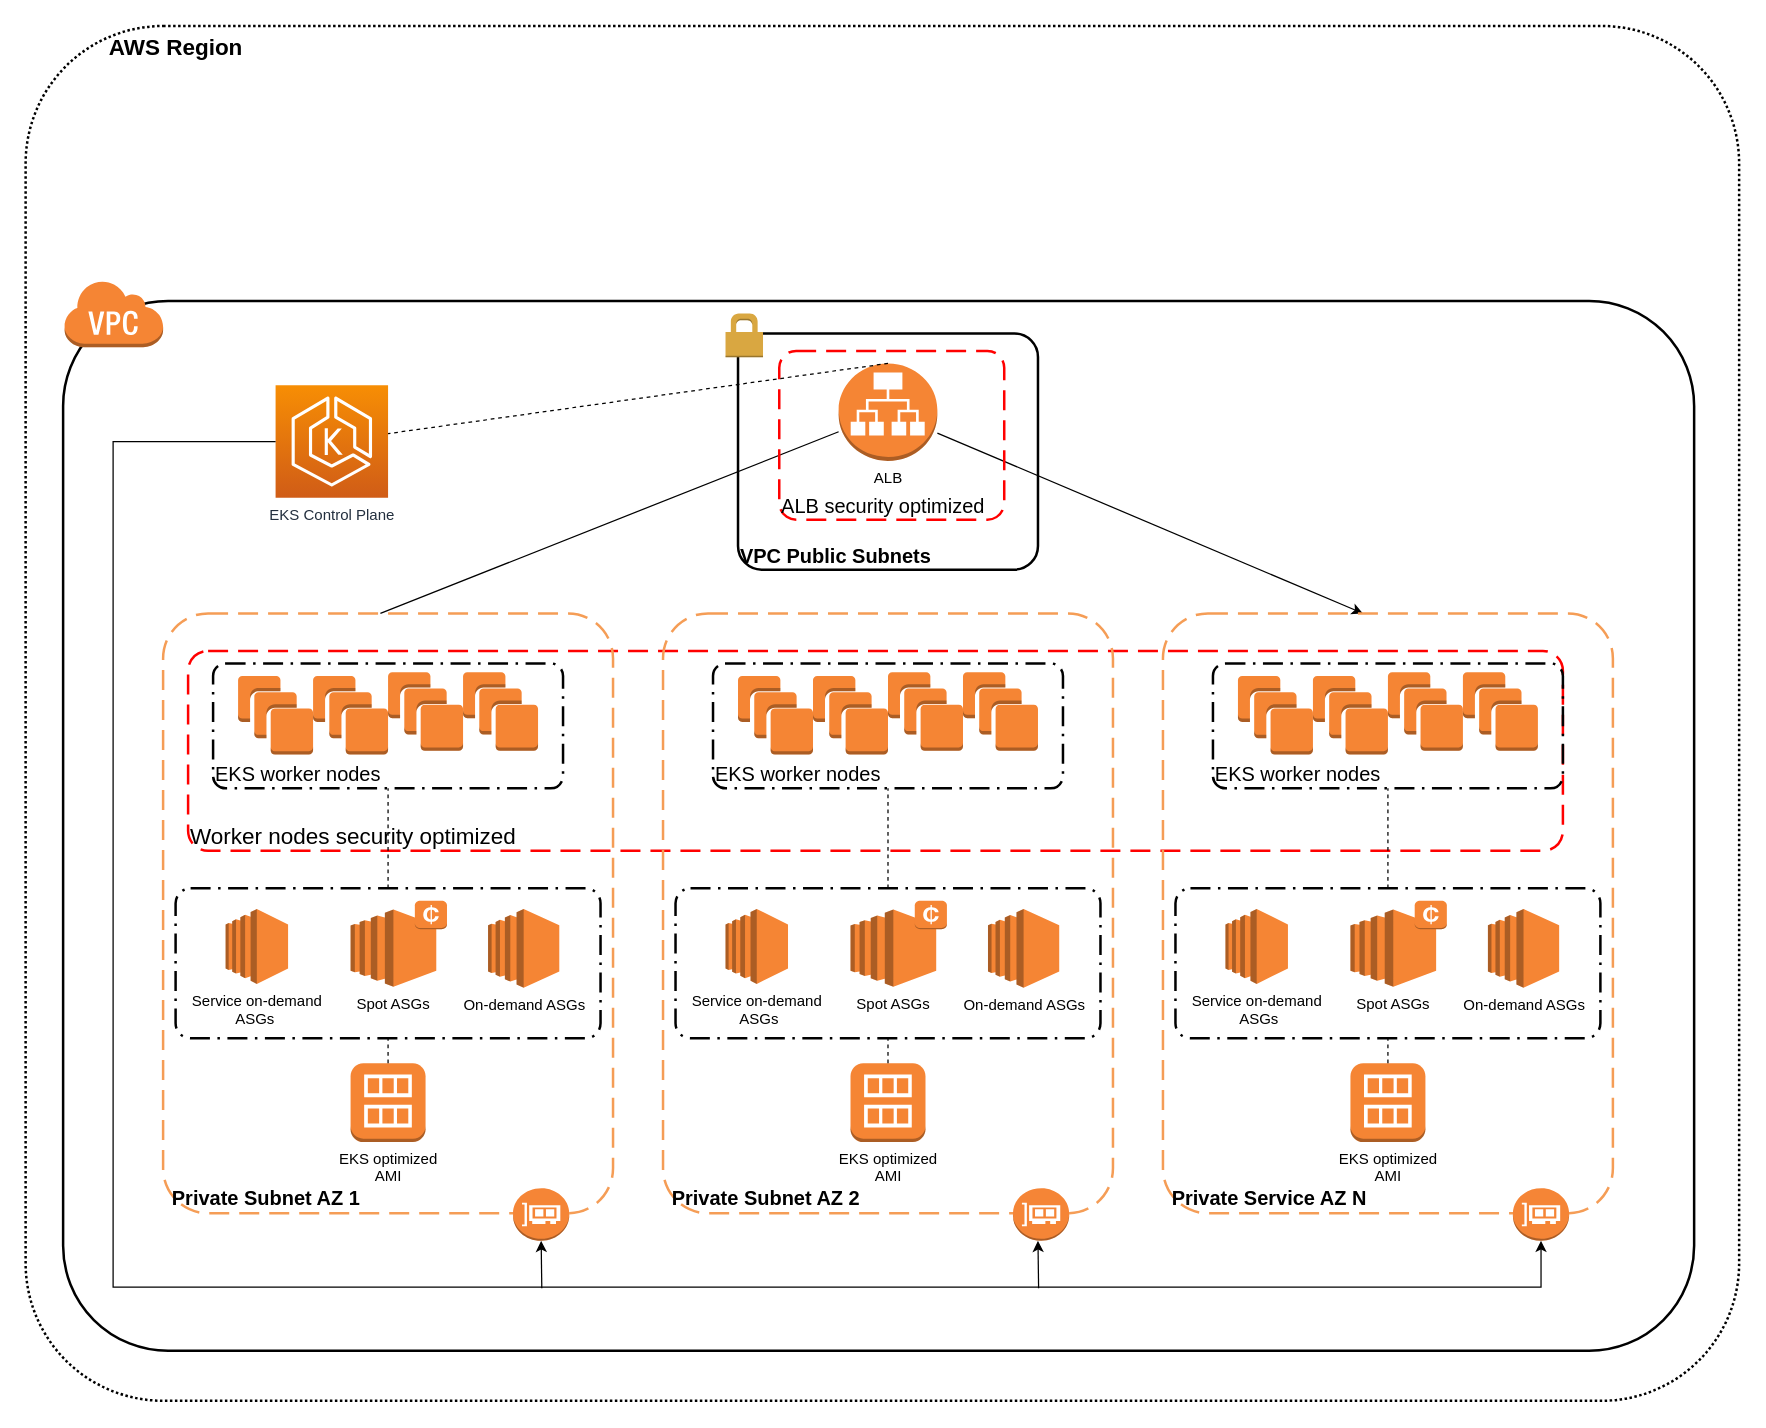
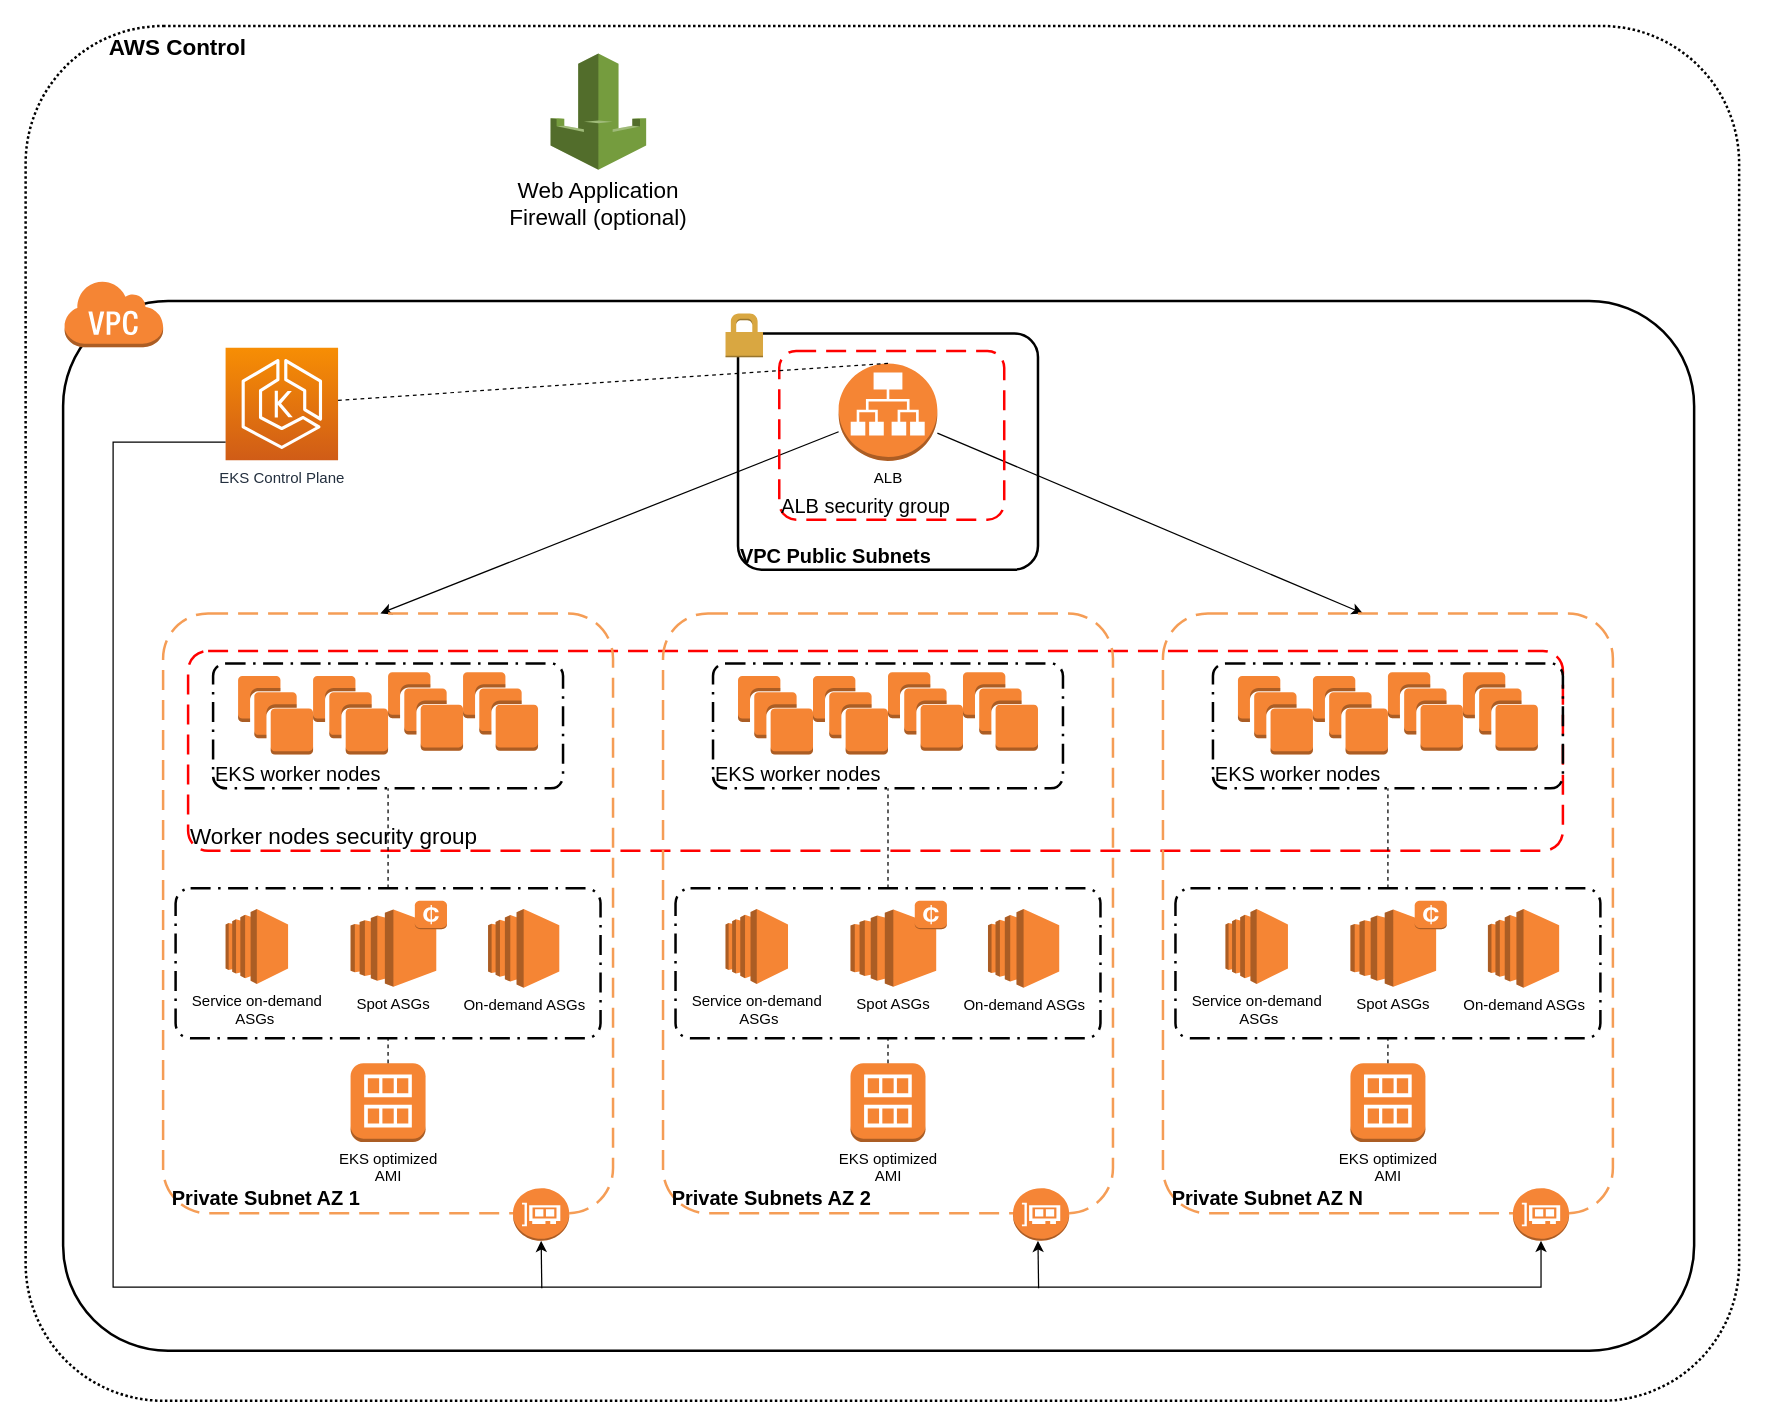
(85, 48) -> (91, 48)
none -> (598, 111)
(332, 441) -> (282, 404)
(891, 506) -> (874, 506)
(386, 611) -> (390, 609)
(368, 836) -> (348, 836)
(762, 1198) -> (768, 1198)
(1265, 1198) -> (1262, 1198)
